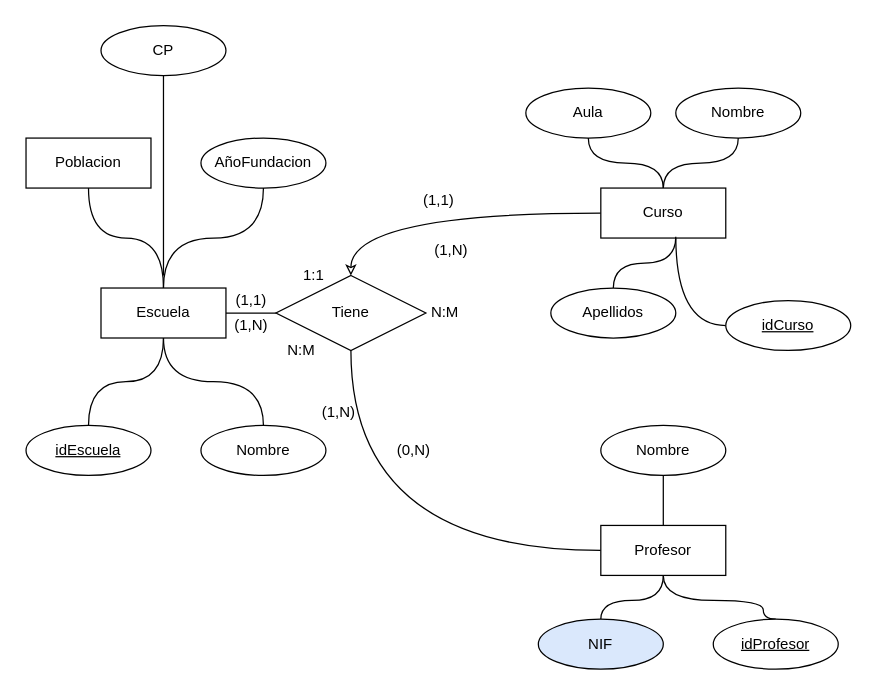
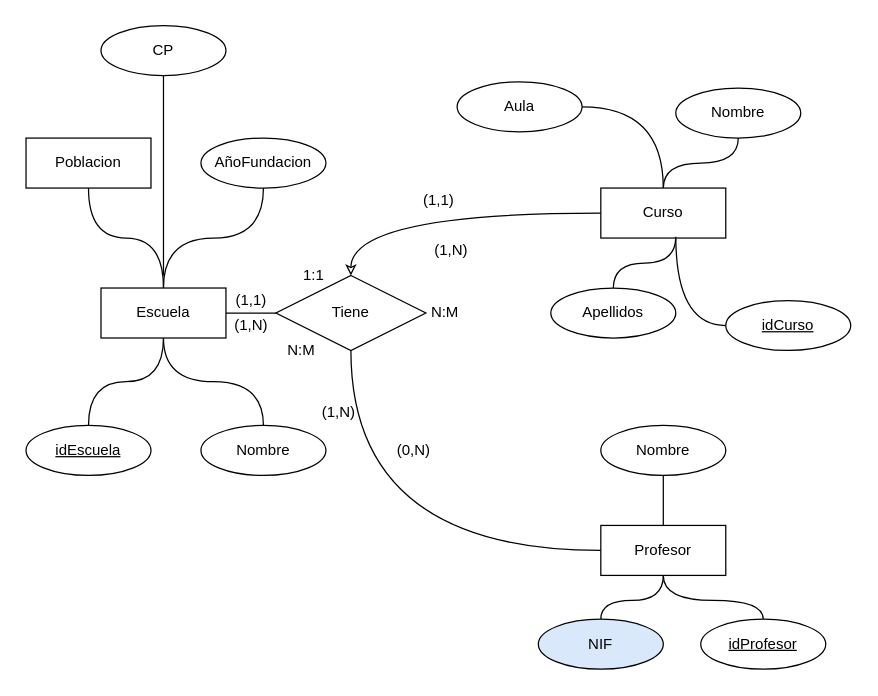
(588, 113) -> (519, 107)
(776, 644) -> (763, 644)
